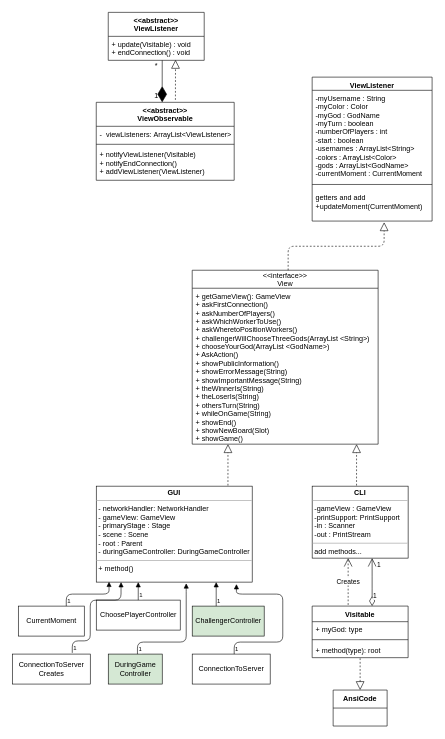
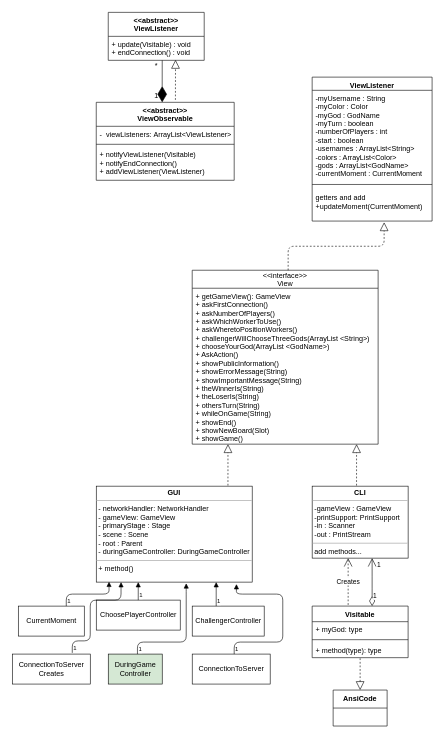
(228, 621) -> (228, 621)
(353, 650) -> (353, 650)
